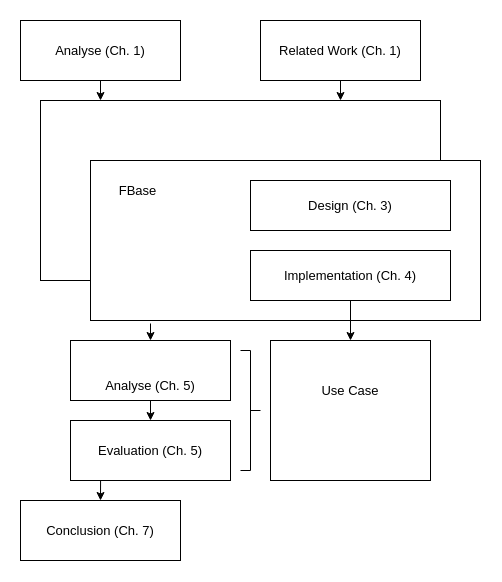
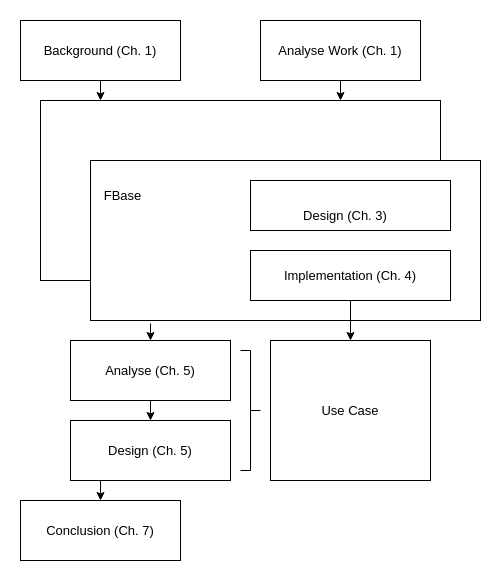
(101, 51) -> (101, 51)
(341, 51) -> (341, 51)
(138, 191) -> (123, 196)
(351, 206) -> (346, 216)
(151, 386) -> (151, 371)
(351, 391) -> (351, 411)
(151, 451) -> (151, 451)
